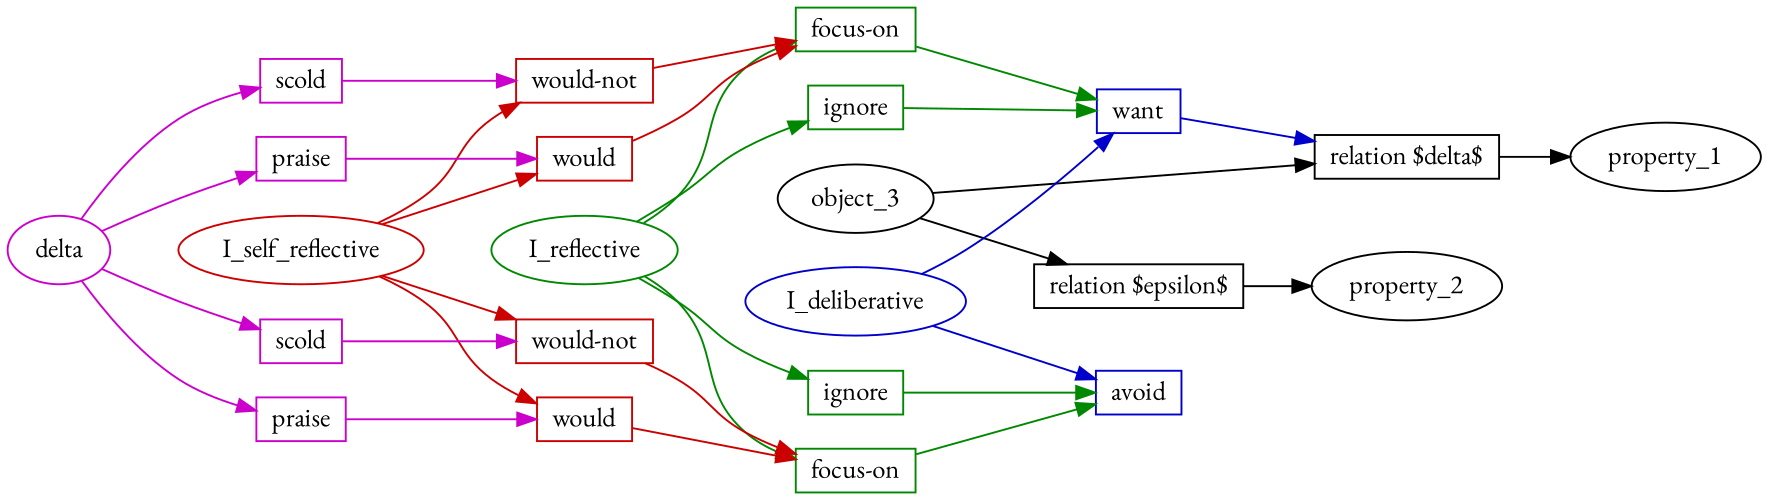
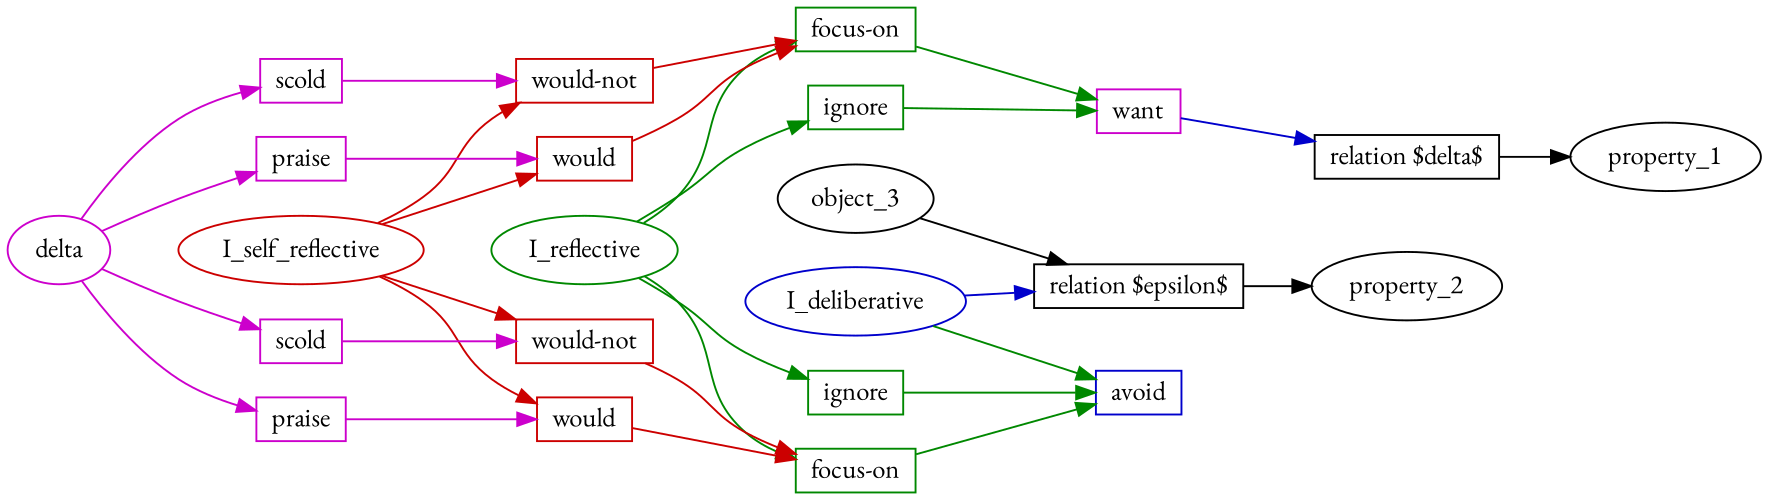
(1139, 111) -> (1139, 111)
(1114, 179) -> none
(1014, 216) -> (990, 294)
(1005, 350) -> (1005, 350)
